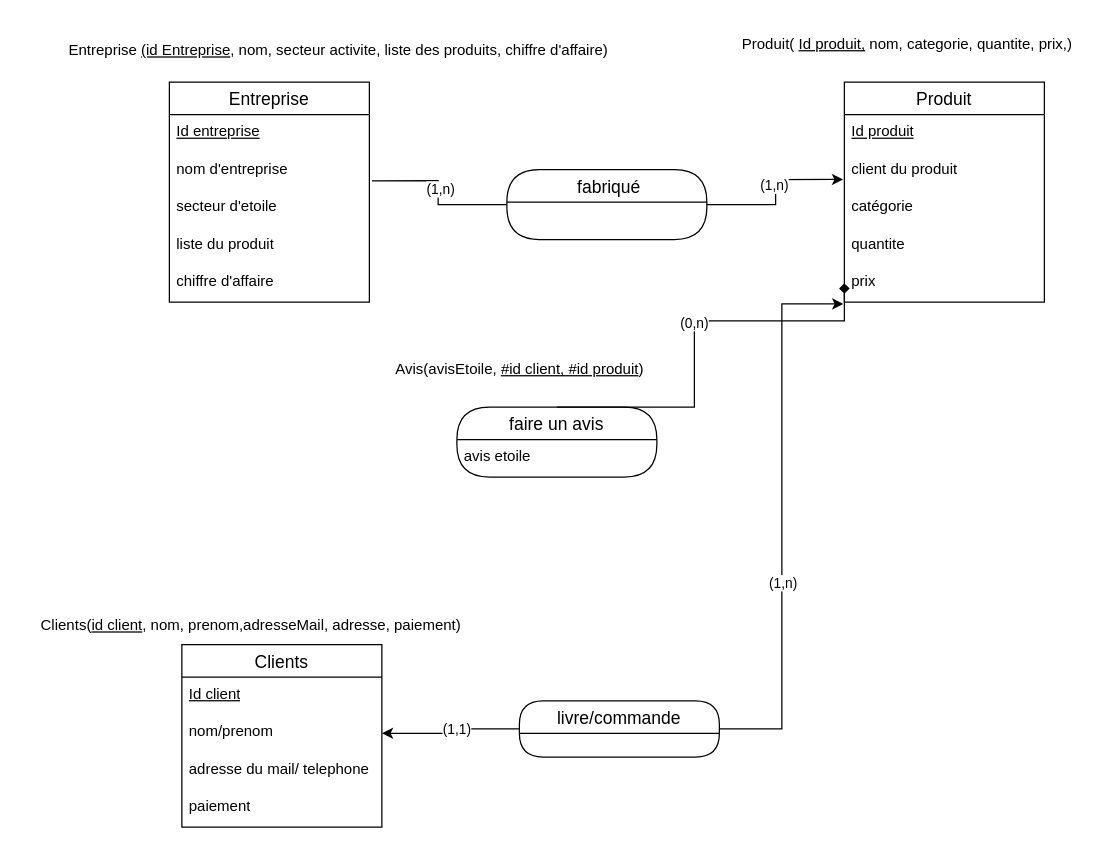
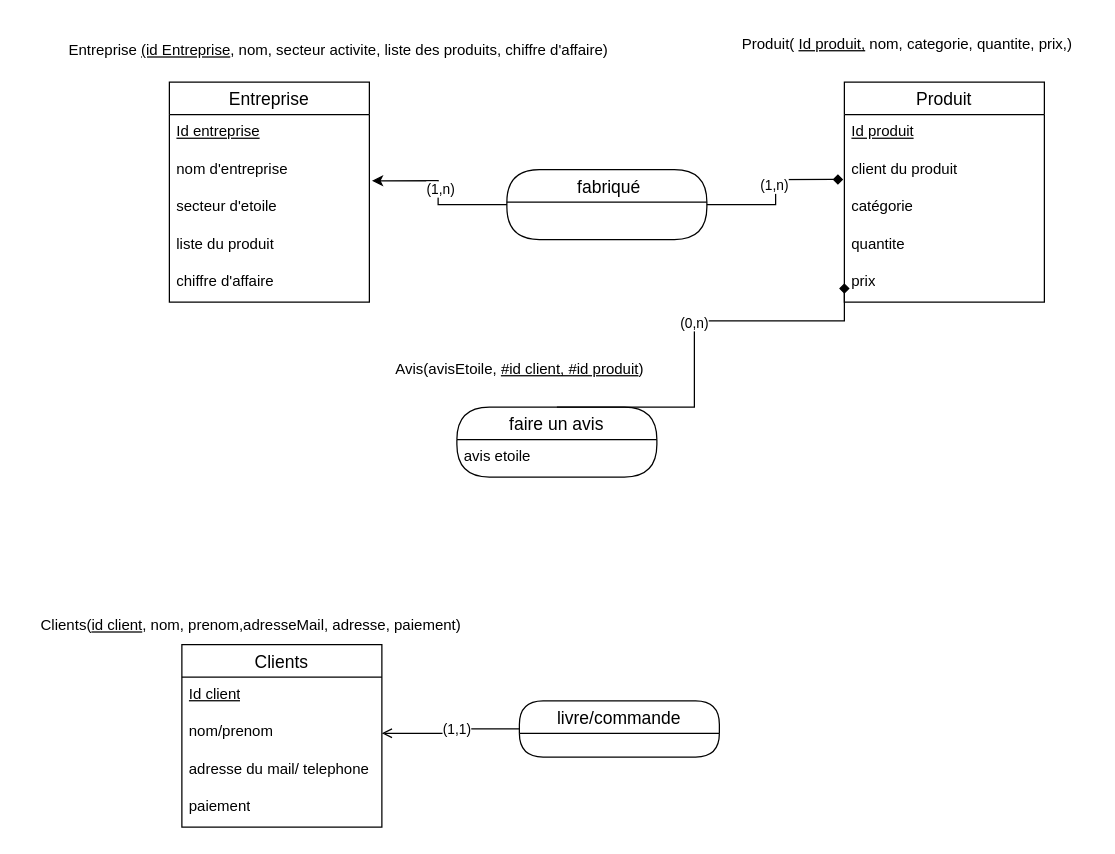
(833, 179) -> (833, 179)
(378, 181) -> (382, 181)
(782, 414) -> none
(392, 733) -> (389, 733)
